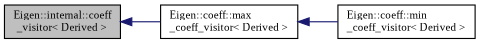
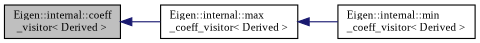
(229, 22) -> (229, 22)
(407, 22) -> (407, 22)
